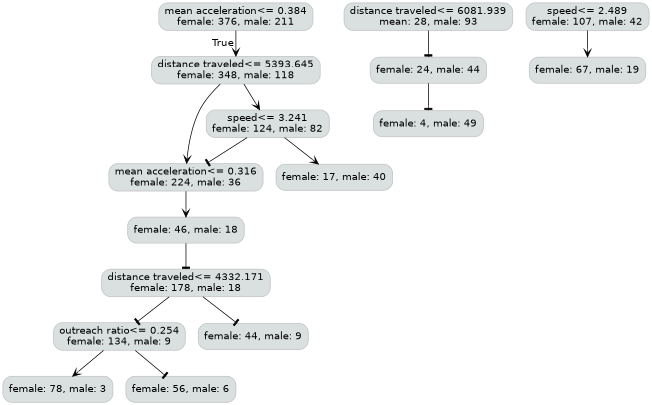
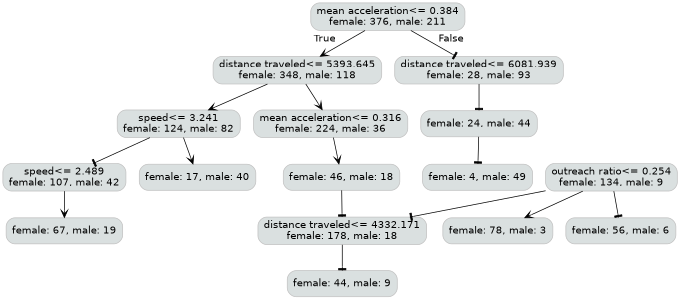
(428, 22) -> (479, 75)
none -> (432, 42)
(228, 149) -> (123, 150)
(154, 309) -> (480, 204)
